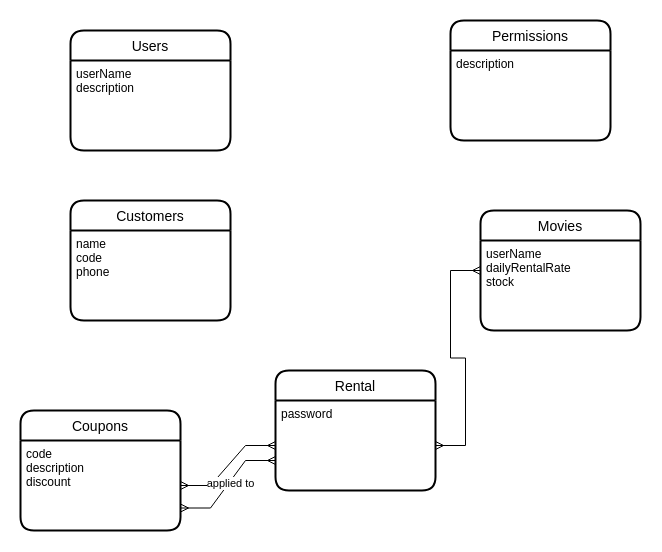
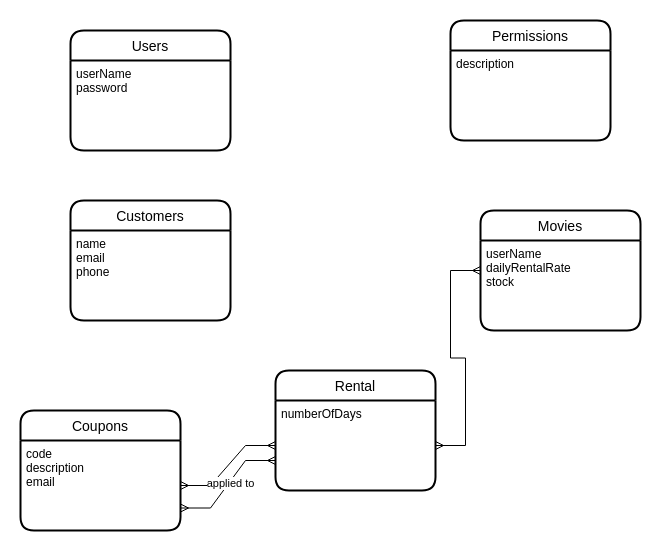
(103, 74) -> (103, 74)
(89, 244) -> (89, 244)
(308, 414) -> (321, 414)
(39, 454) -> (39, 454)
